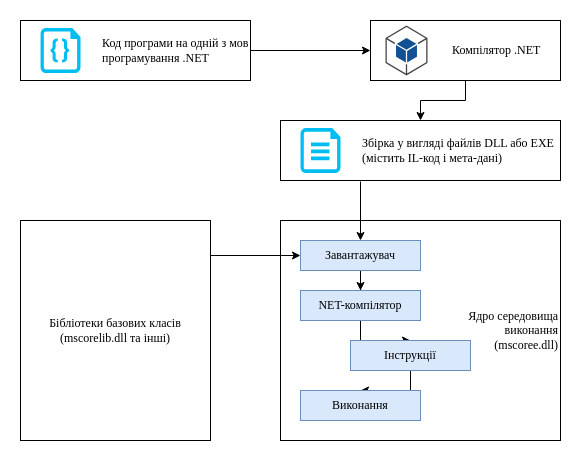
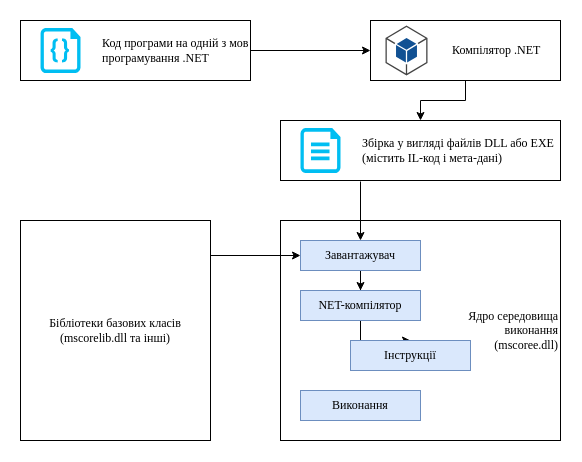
(411, 382) -> none
